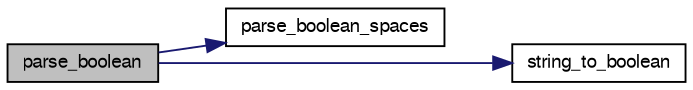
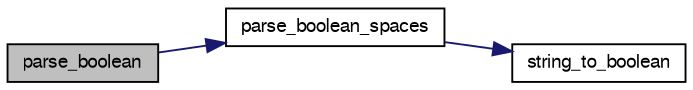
(326, 63) -> (469, 45)
